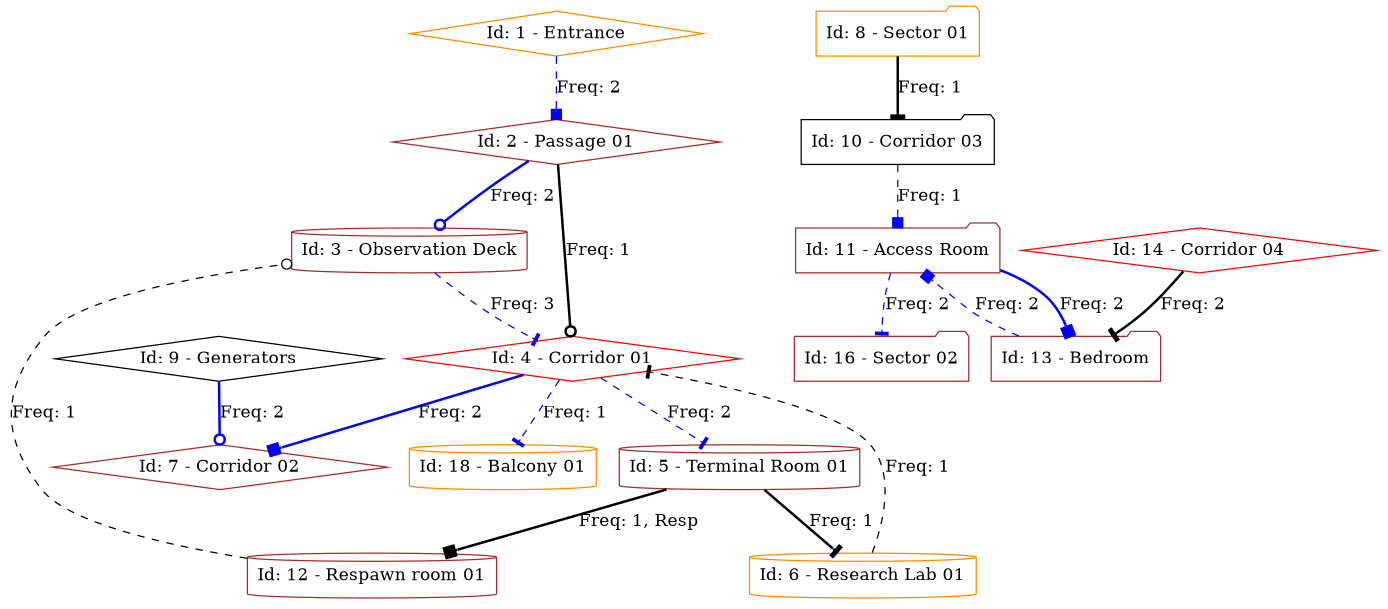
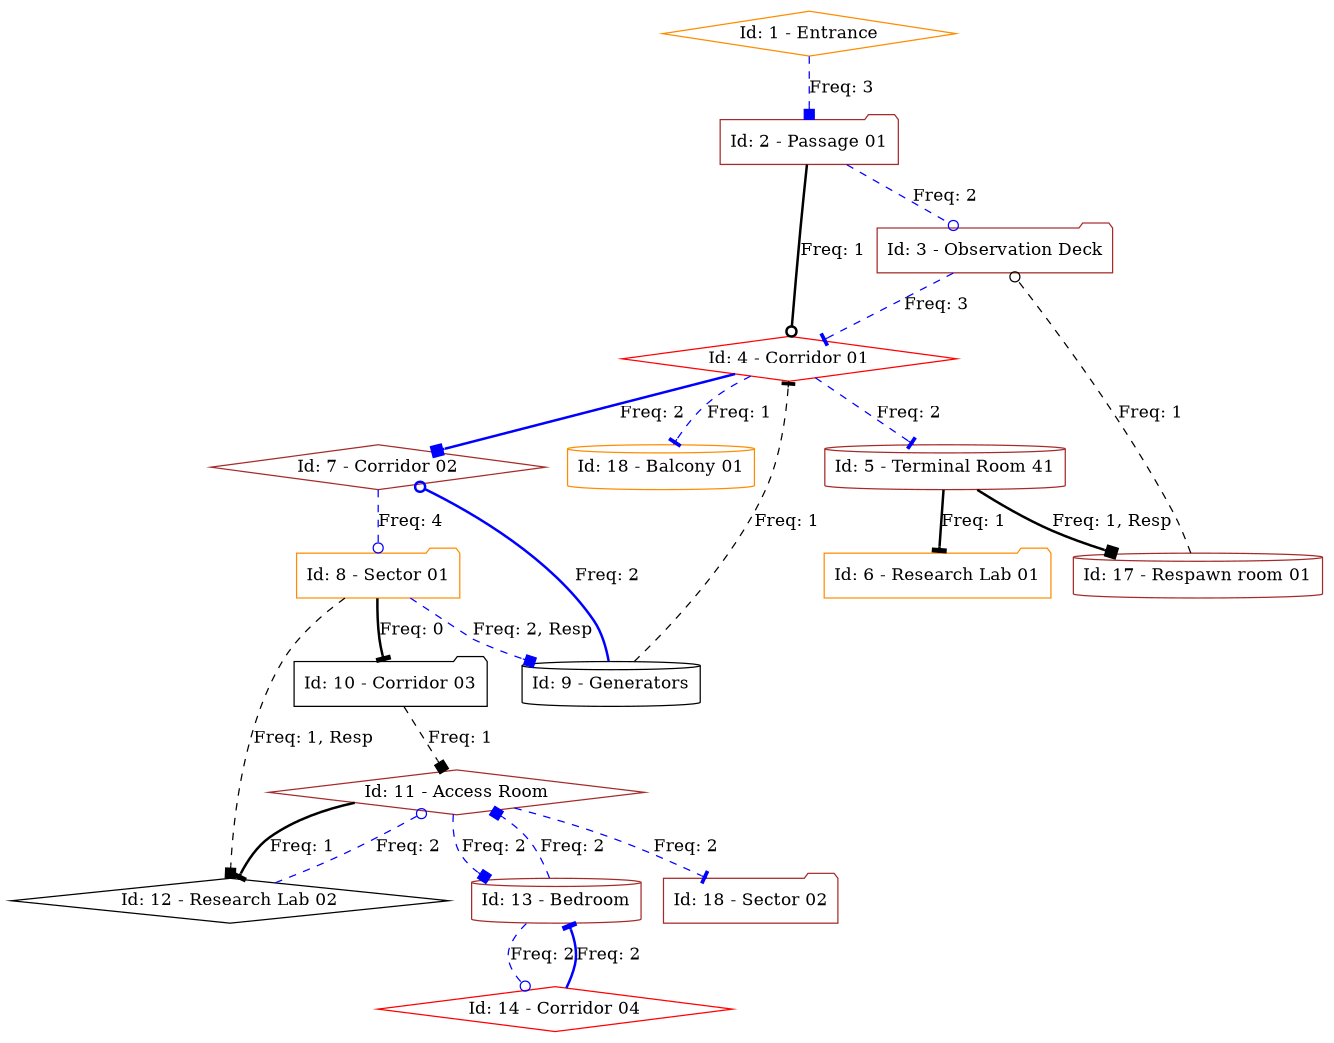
(589, 88) -> (842, 88)
(930, 88) -> (412, 630)
(556, 142) -> (809, 142)
(486, 190) -> (898, 194)
(898, 190) -> (421, 734)
(409, 250) -> (995, 250)
(898, 250) -> (457, 792)
(1039, 291) -> (457, 847)
(1152, 304) -> (576, 959)
(219, 359) -> (611, 684)
(882, 359) -> (751, 901)
(1076, 359) -> (556, 901)
(819, 415) -> (738, 539)
(740, 467) -> (945, 467)
none -> (378, 516)
(372, 576) -> (1198, 576)
(863, 576) -> (938, 576)
none -> (464, 633)
none -> (230, 901)
none -> (509, 952)
